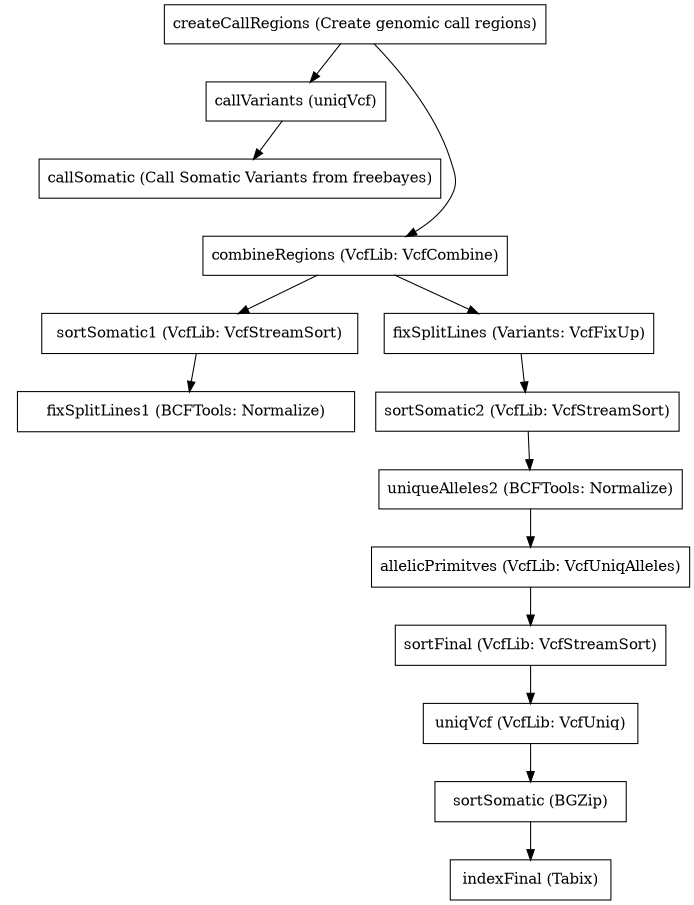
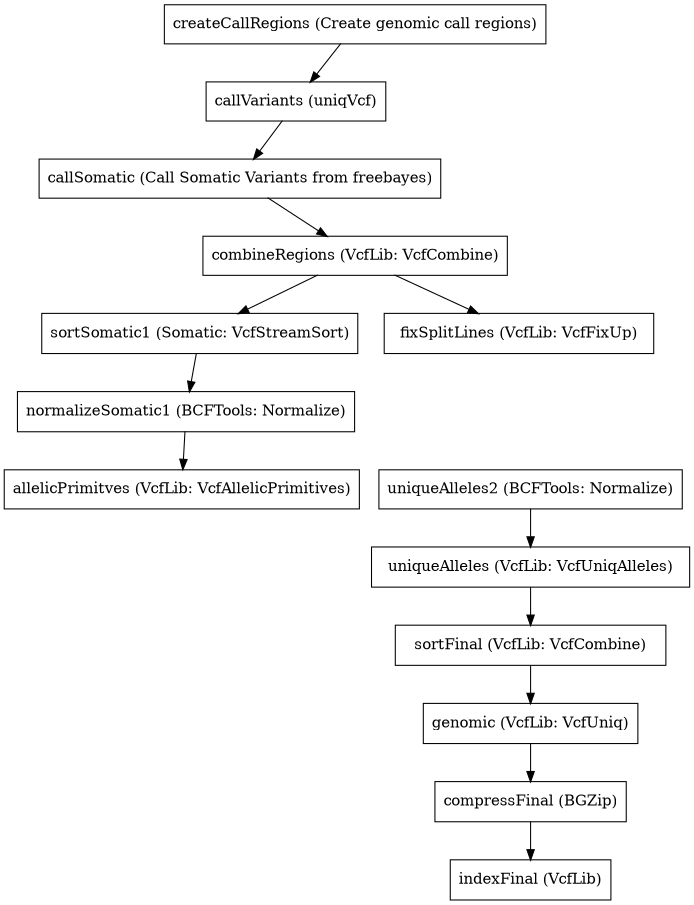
(441, 136) -> (293, 214)
(200, 333) -> (200, 333)
(519, 333) -> (519, 333)
(186, 412) -> (186, 412)
(527, 412) -> none
none -> (182, 489)
(531, 567) -> (531, 567)
(531, 645) -> (531, 645)
(531, 723) -> (531, 723)
(531, 802) -> (531, 802)
(531, 880) -> (531, 880)
